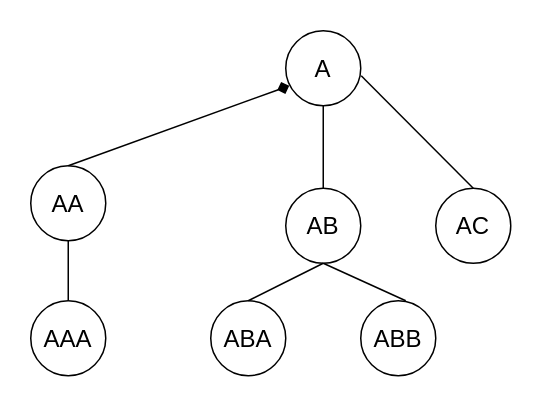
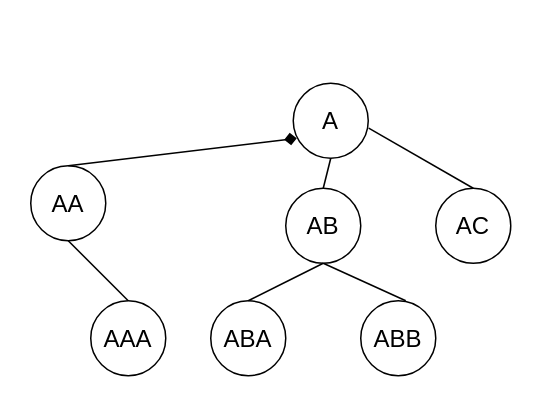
(323, 68) -> (331, 121)
(68, 338) -> (128, 338)
